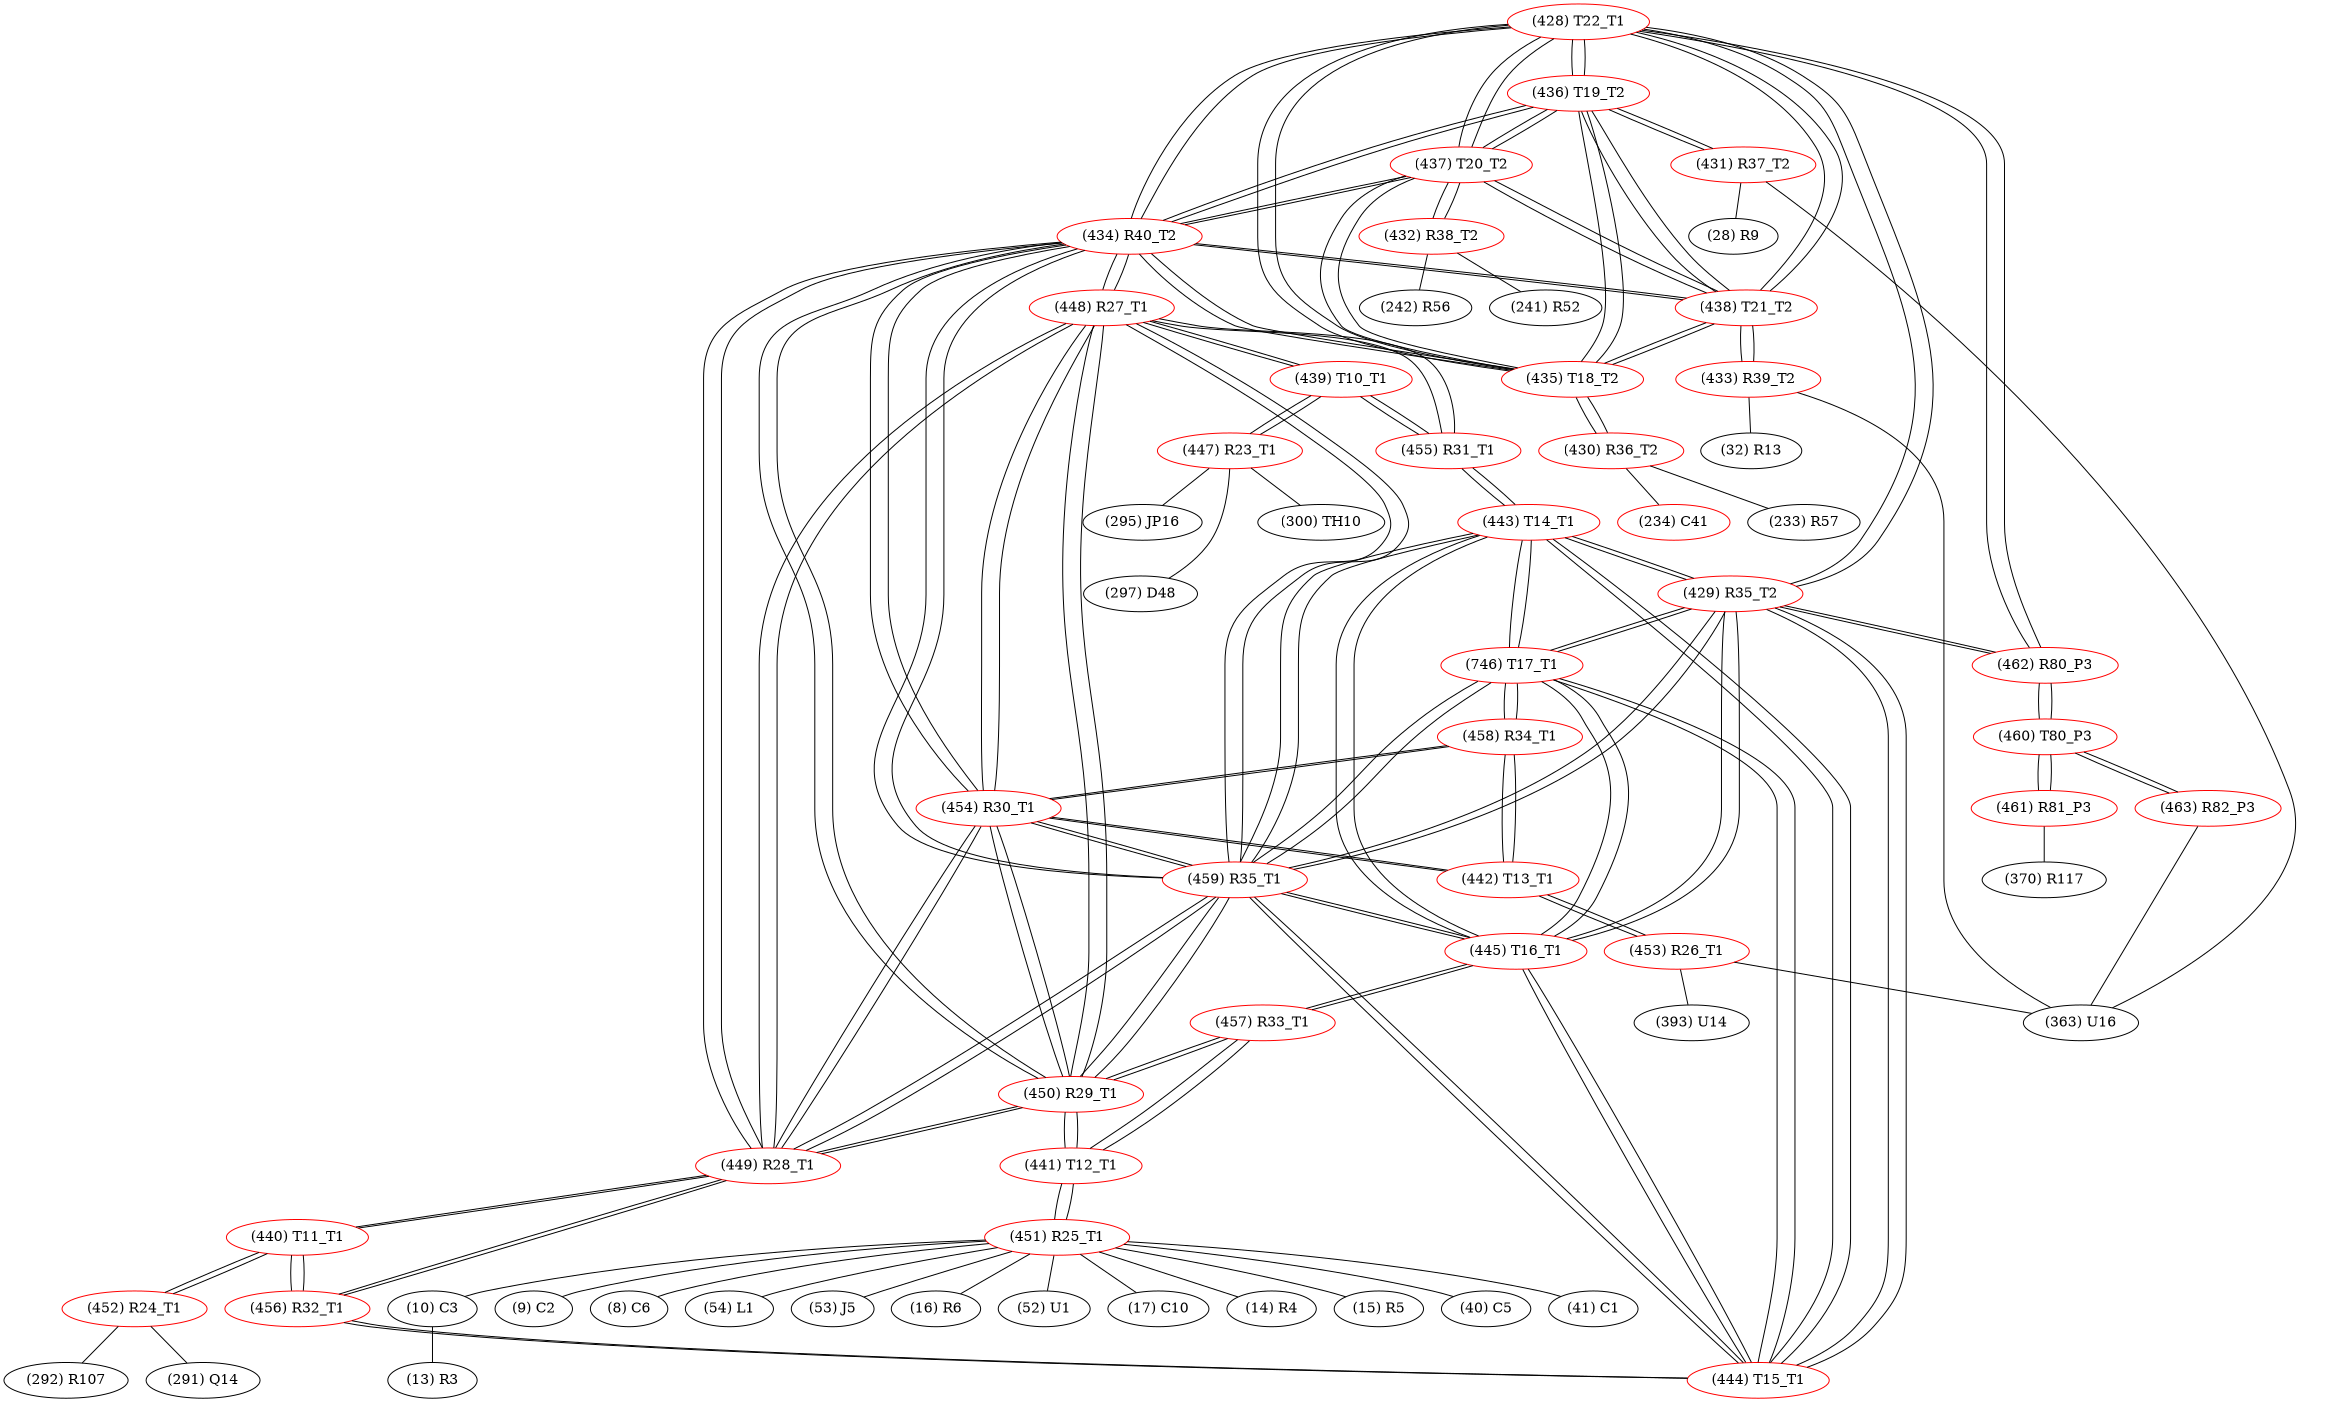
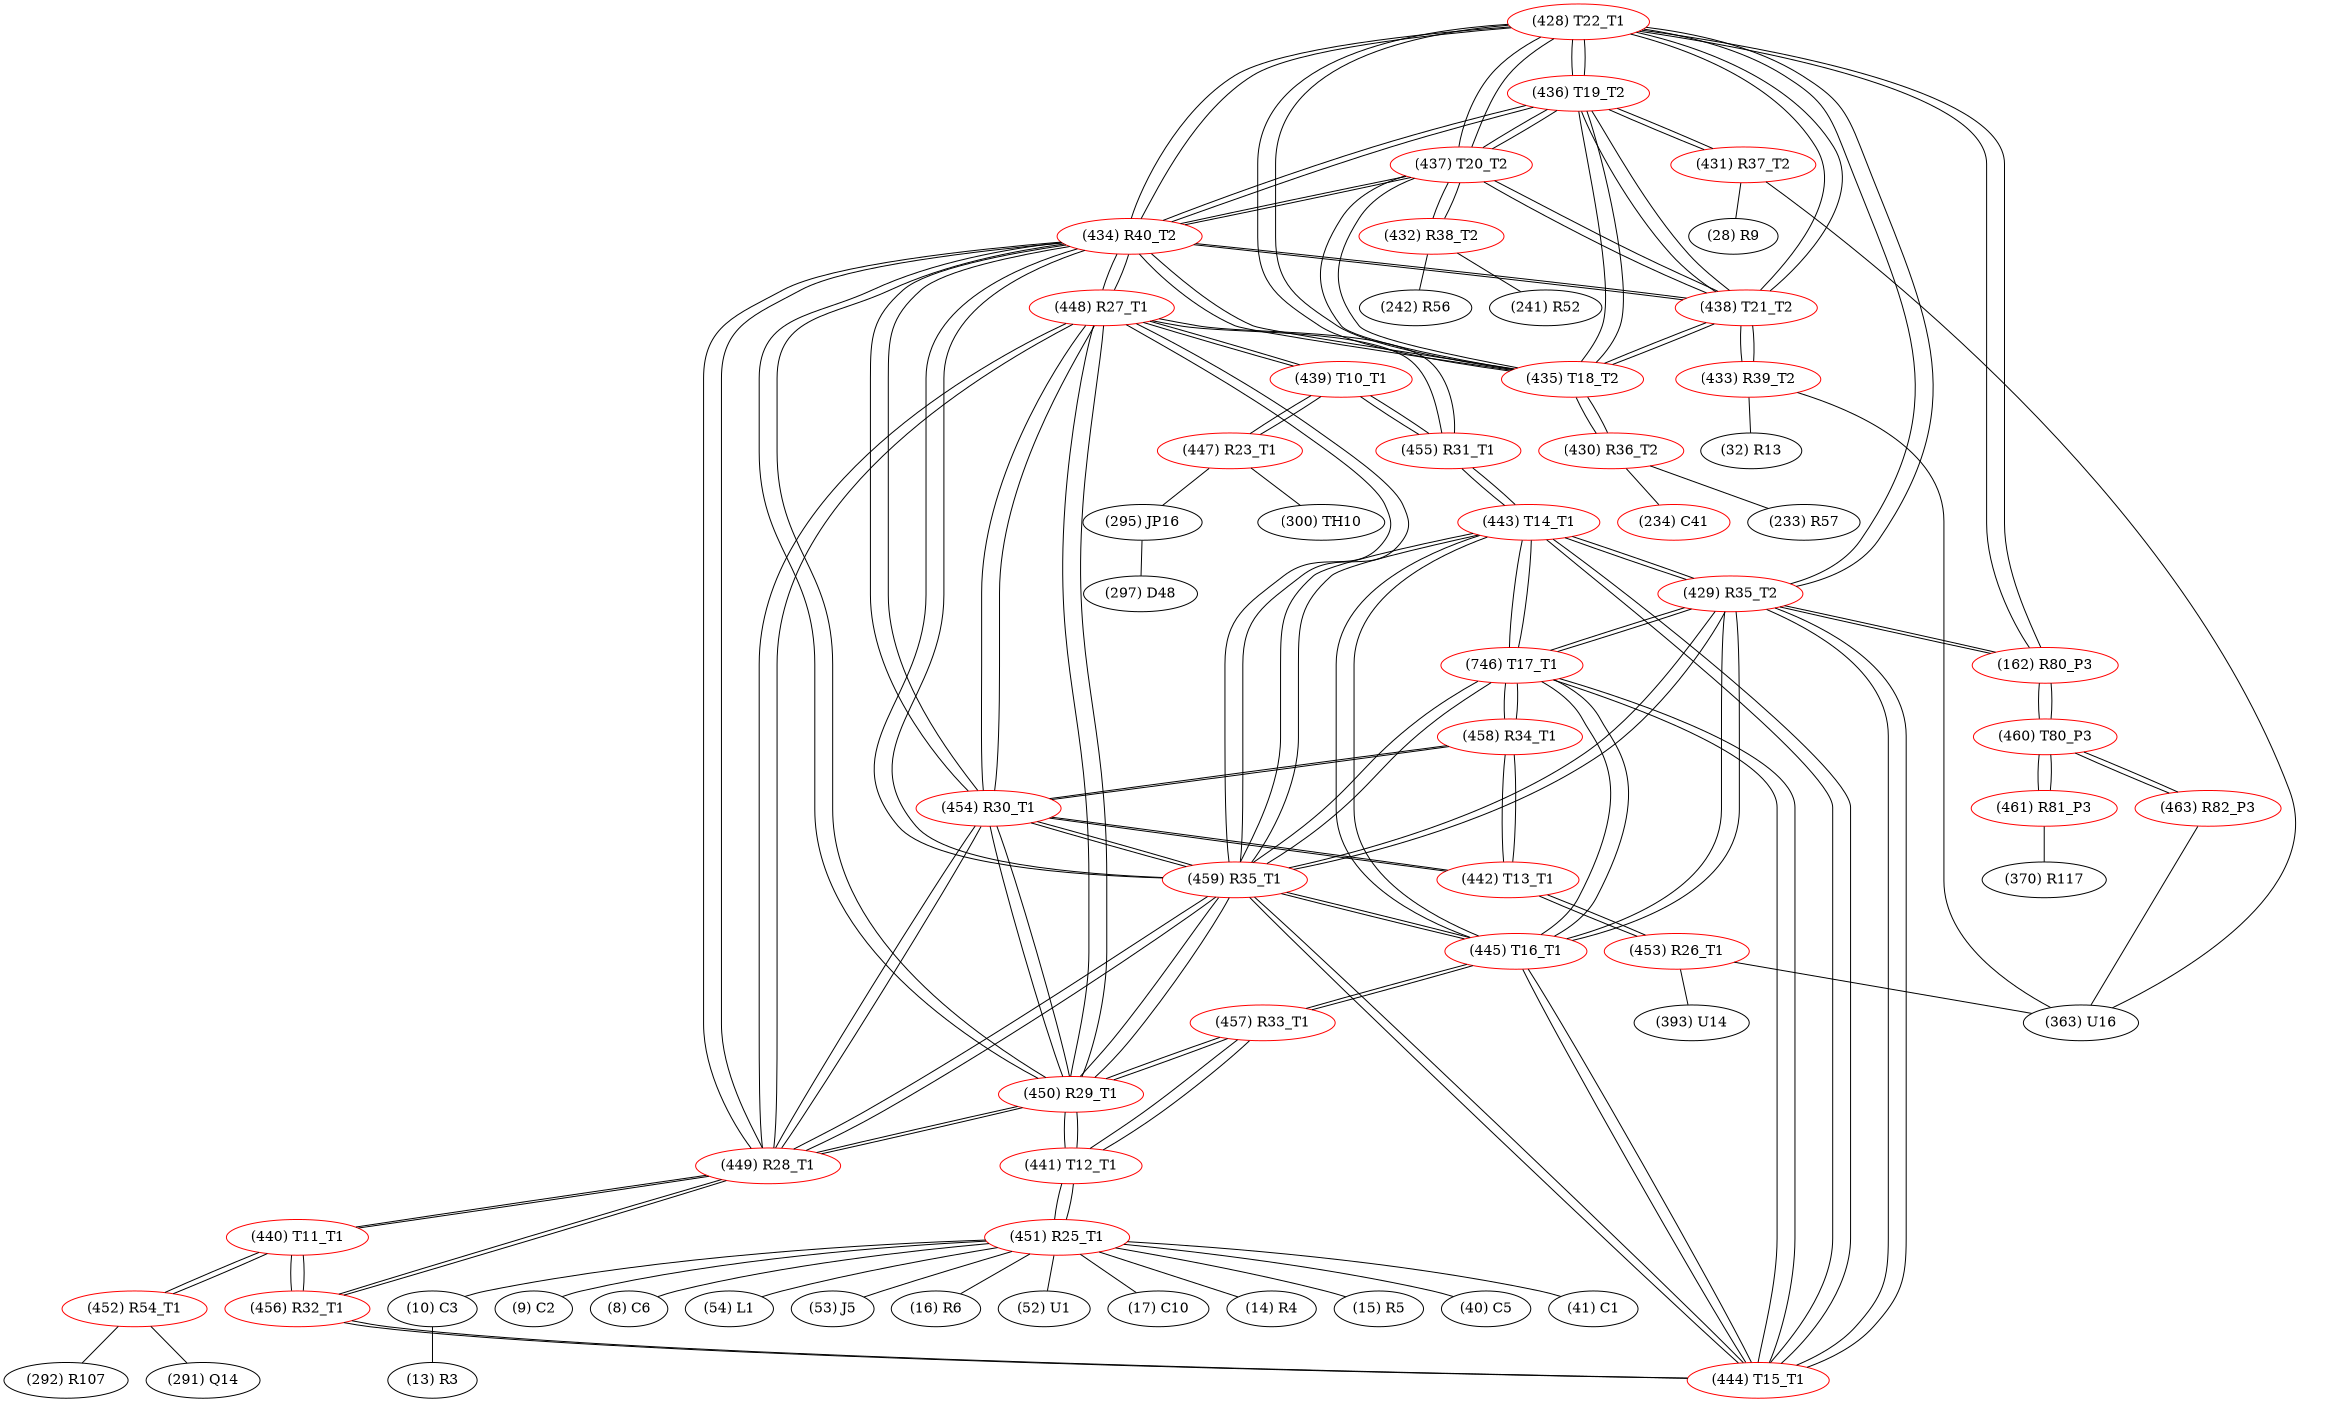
(1215, 533) -> (1142, 558)
(2045, 665) -> (2045, 665)
(135, 1309) -> (135, 1309)
